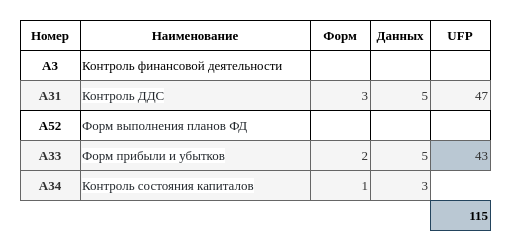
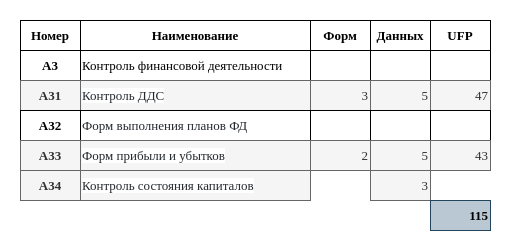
(51, 126) -> (51, 126)
(461, 156) -> (461, 156)
(341, 186) -> none
